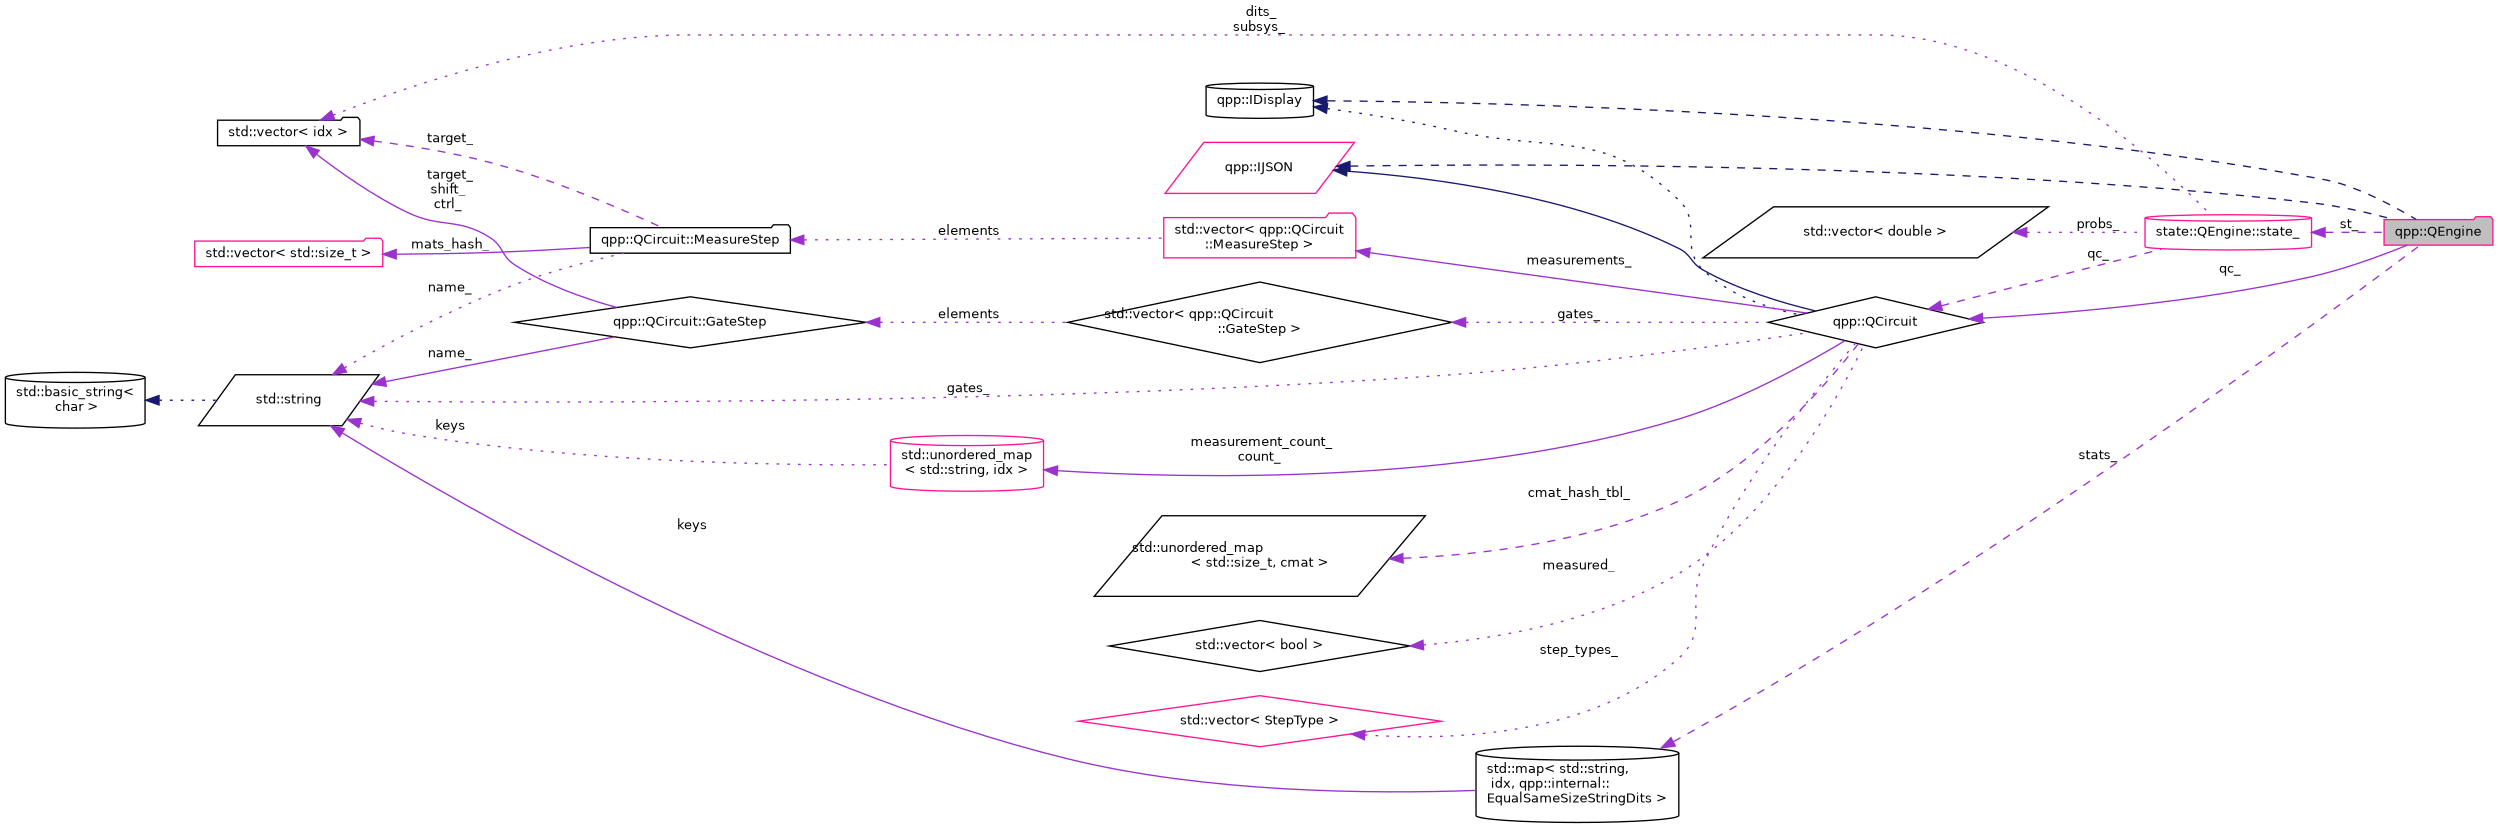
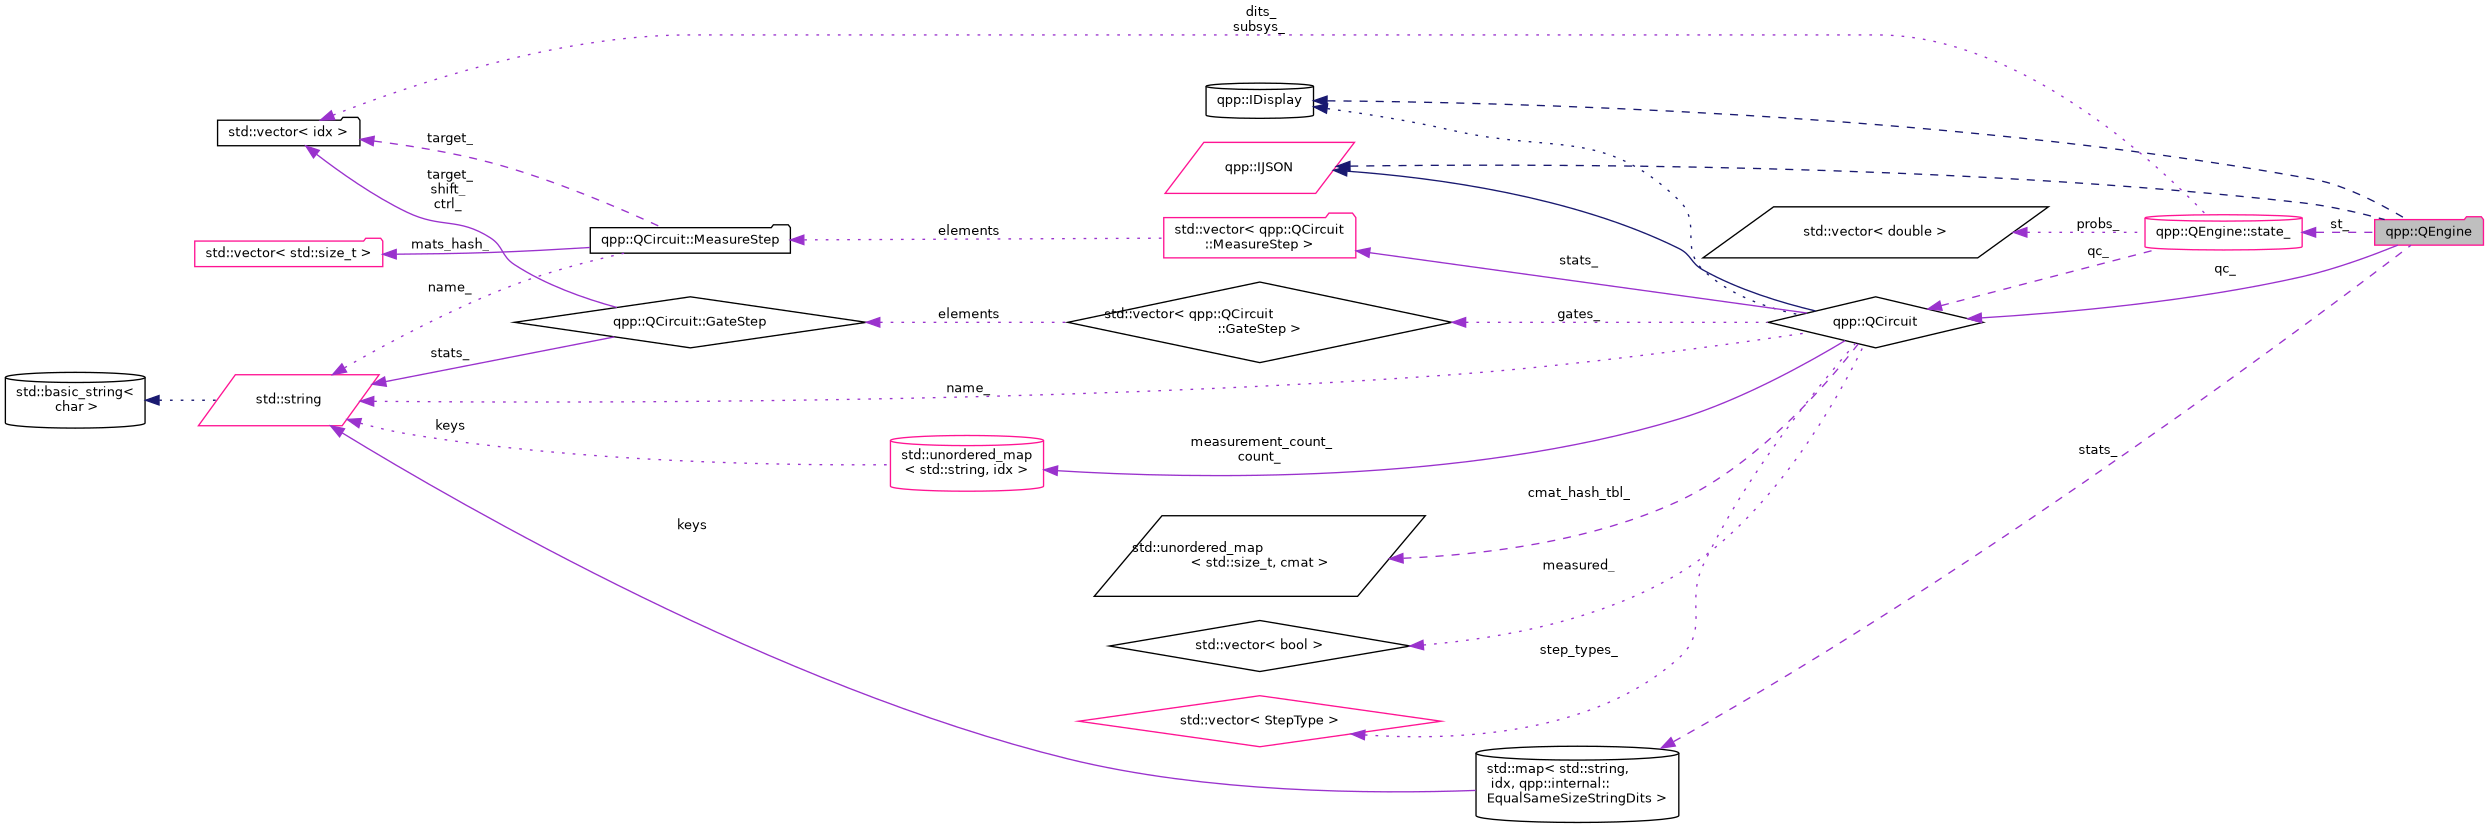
(2228, 232) -> (2224, 232)
(1577, 261) -> (1577, 261)
(449, 354) -> (449, 354)
(967, 389) -> (967, 389)
(289, 400) -> (289, 400)
